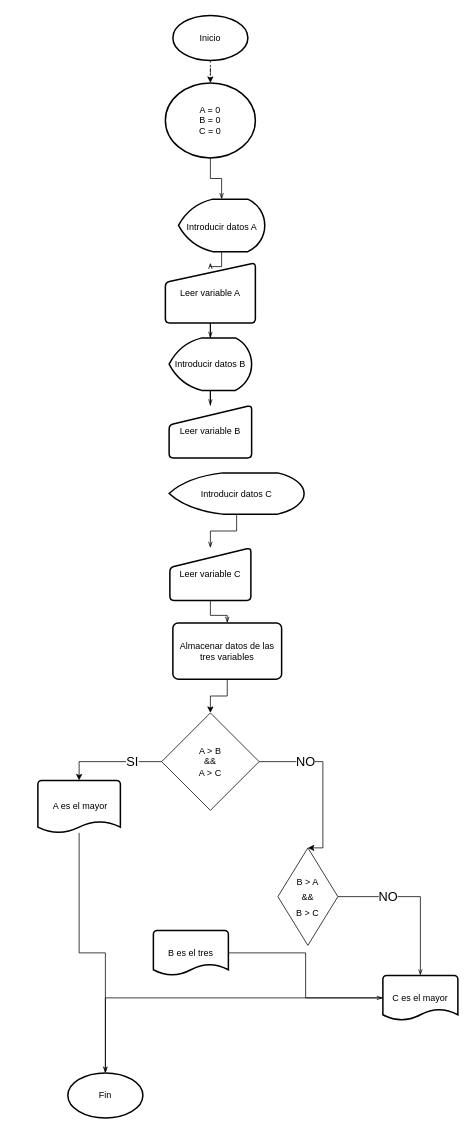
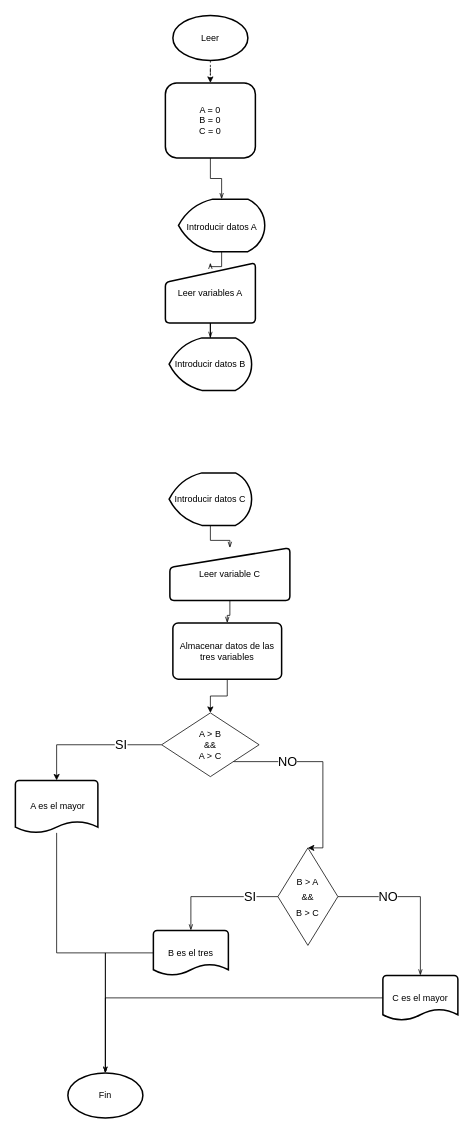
(210, 38) -> (210, 38)
(210, 120) -> (210, 120)
(210, 293) -> (210, 293)
(210, 399) -> none
(210, 432) -> none
(237, 494) -> (210, 499)
(210, 574) -> (230, 574)
(210, 762) -> (210, 745)
(79, 807) -> (57, 807)
none -> (234, 897)
(288, 953) -> (130, 953)
